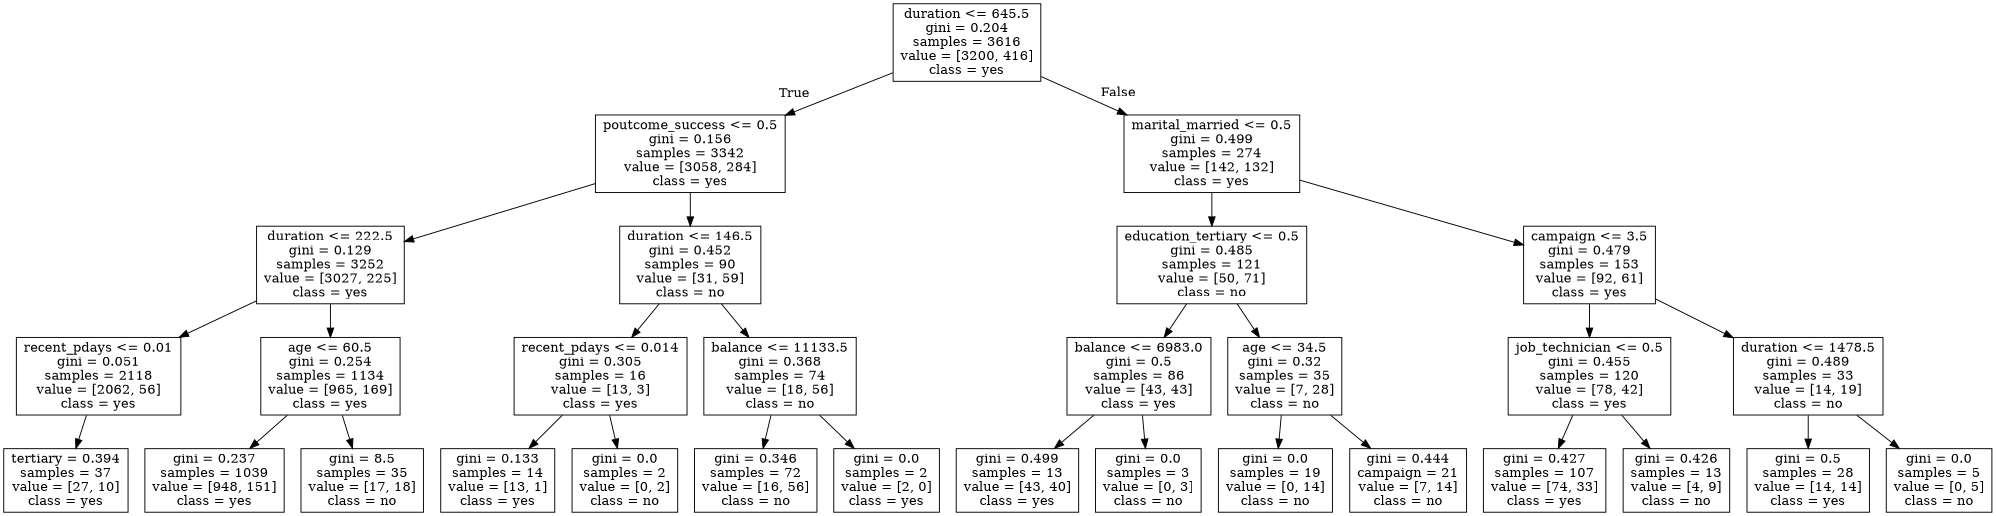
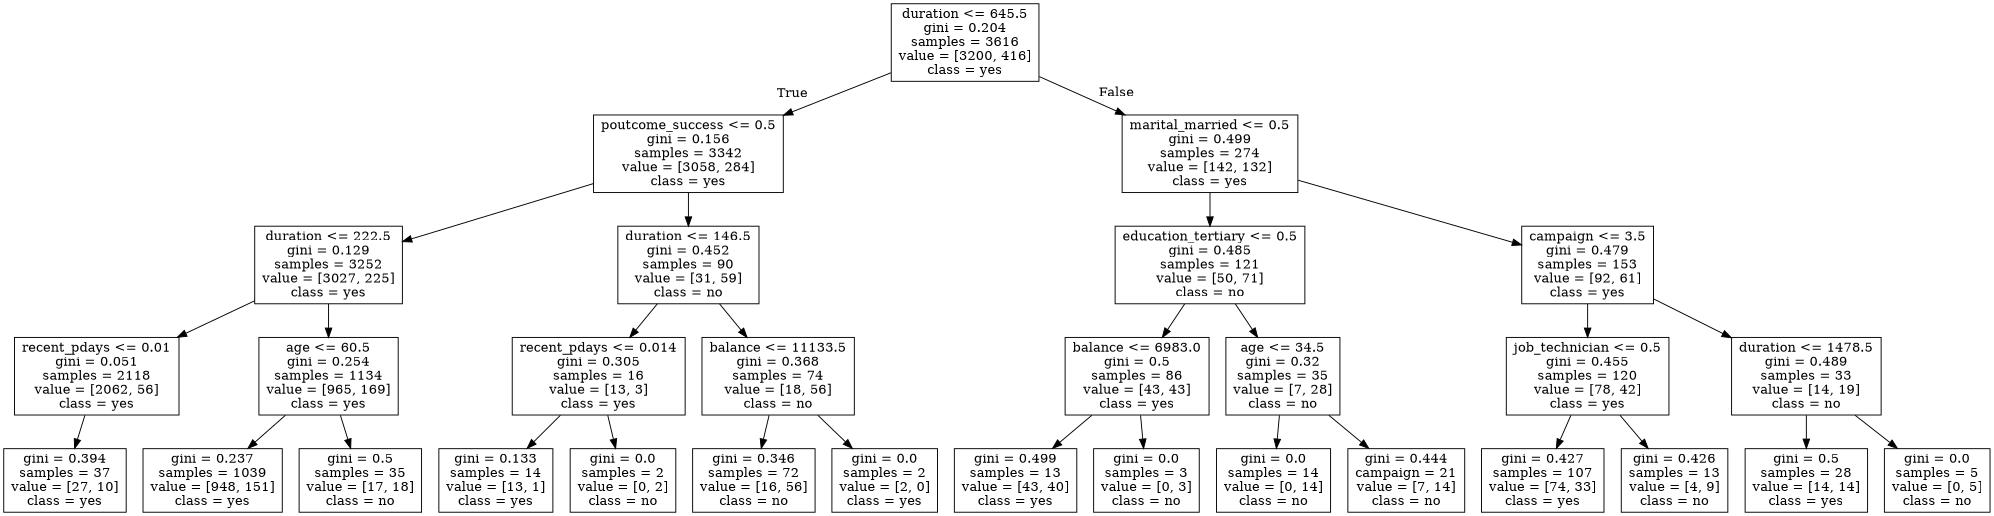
(66, 480) -> (65, 480)
(362, 480) -> (360, 480)
(1275, 480) -> (1274, 480)
